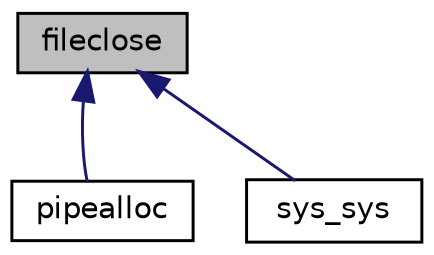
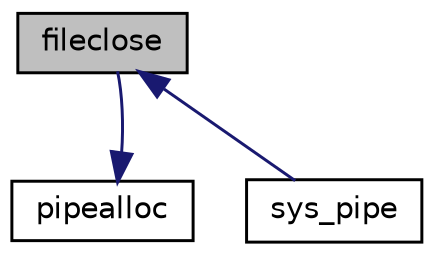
(83, 142) -> (122, 112)
(334, 211) -> (334, 211)
